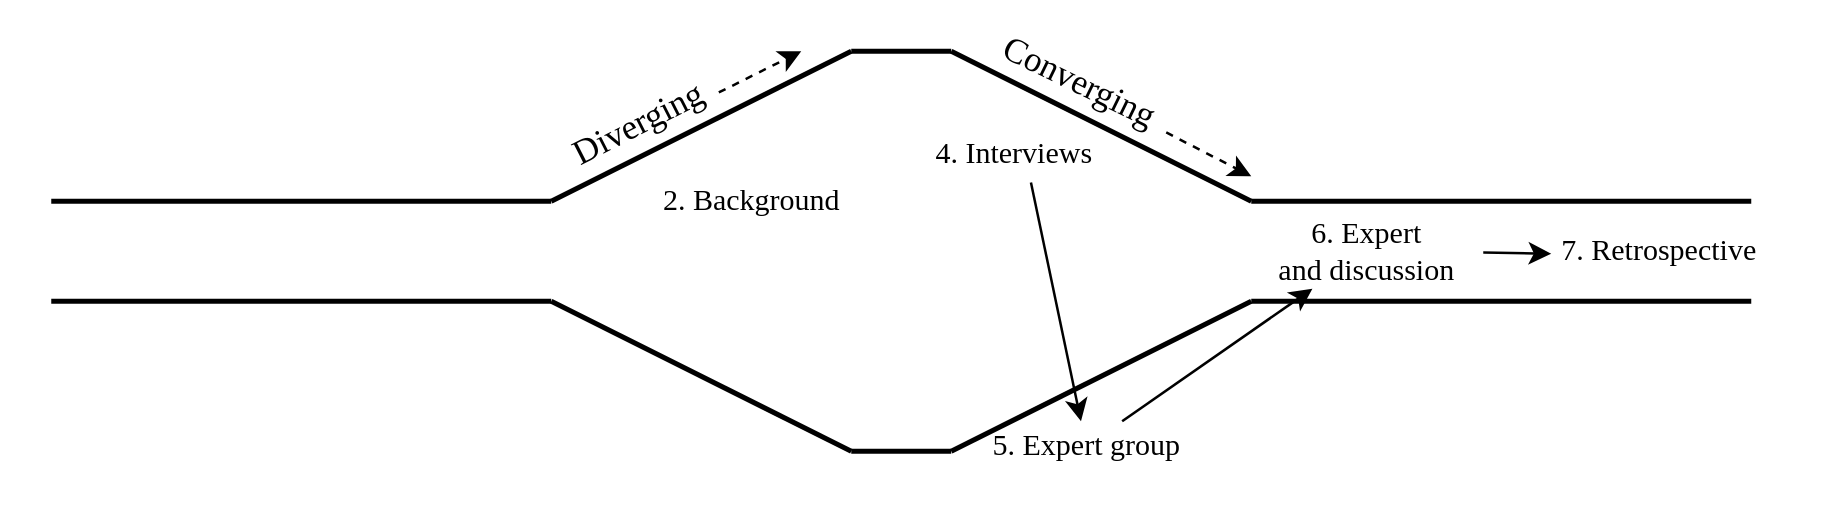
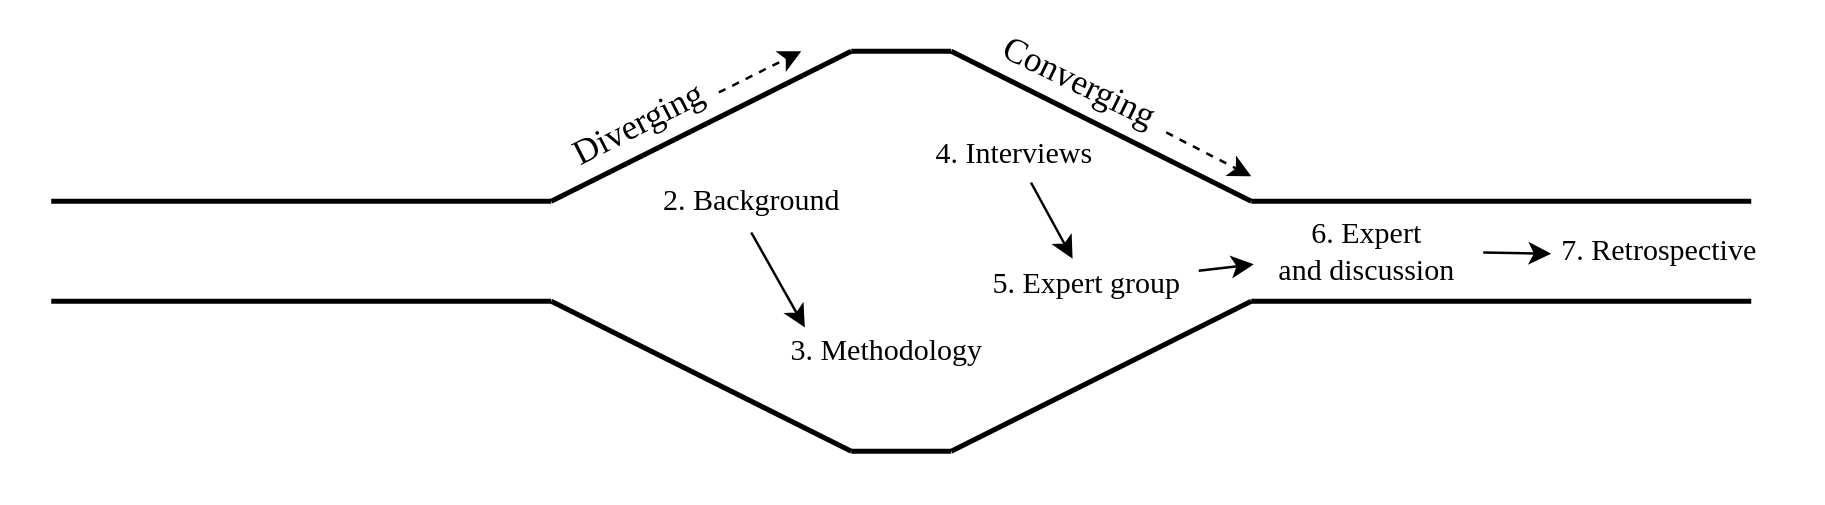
none -> (774, 273)
none -> (886, 351)
(1086, 446) -> (1086, 284)
